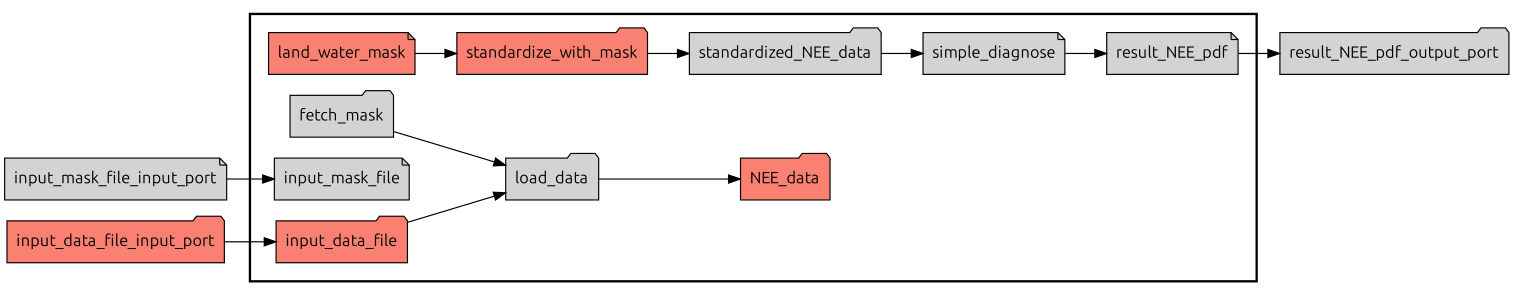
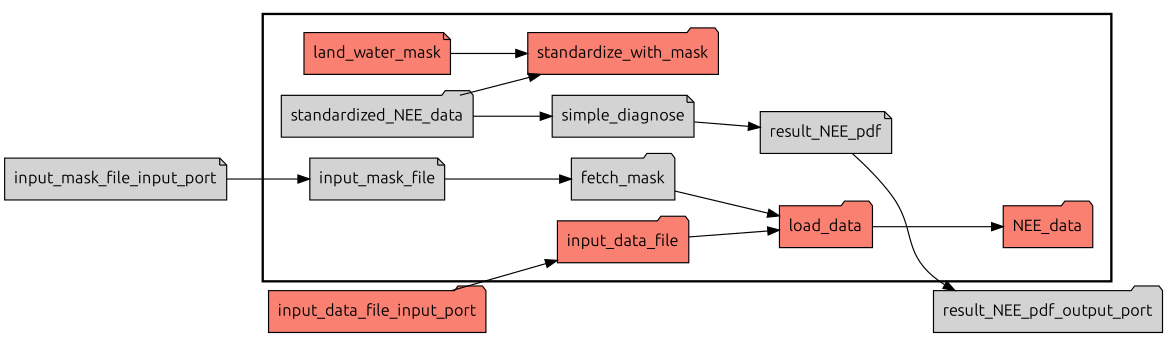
(662, 53) -> (494, 86)
none -> (502, 179)
(552, 179) -> (826, 227)
